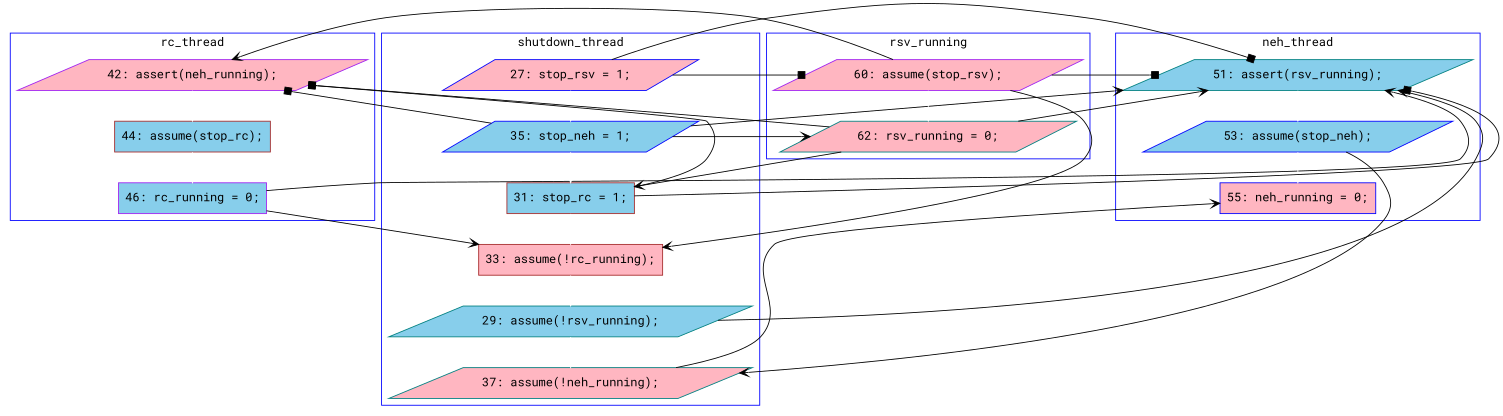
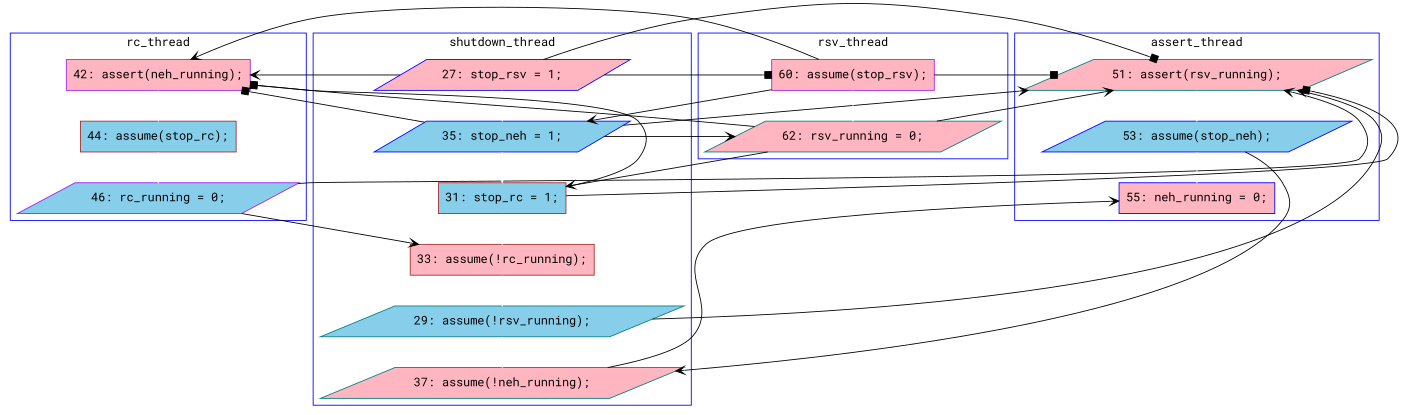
(928, 43) -> (853, 43)
(1298, 43) -> (1197, 43)
(193, 75) -> (158, 75)
none -> (330, 75)
(928, 75) -> (853, 75)
(1298, 75) -> (1197, 75)
(193, 198) -> (158, 198)
(941, 203) -> (684, 105)
